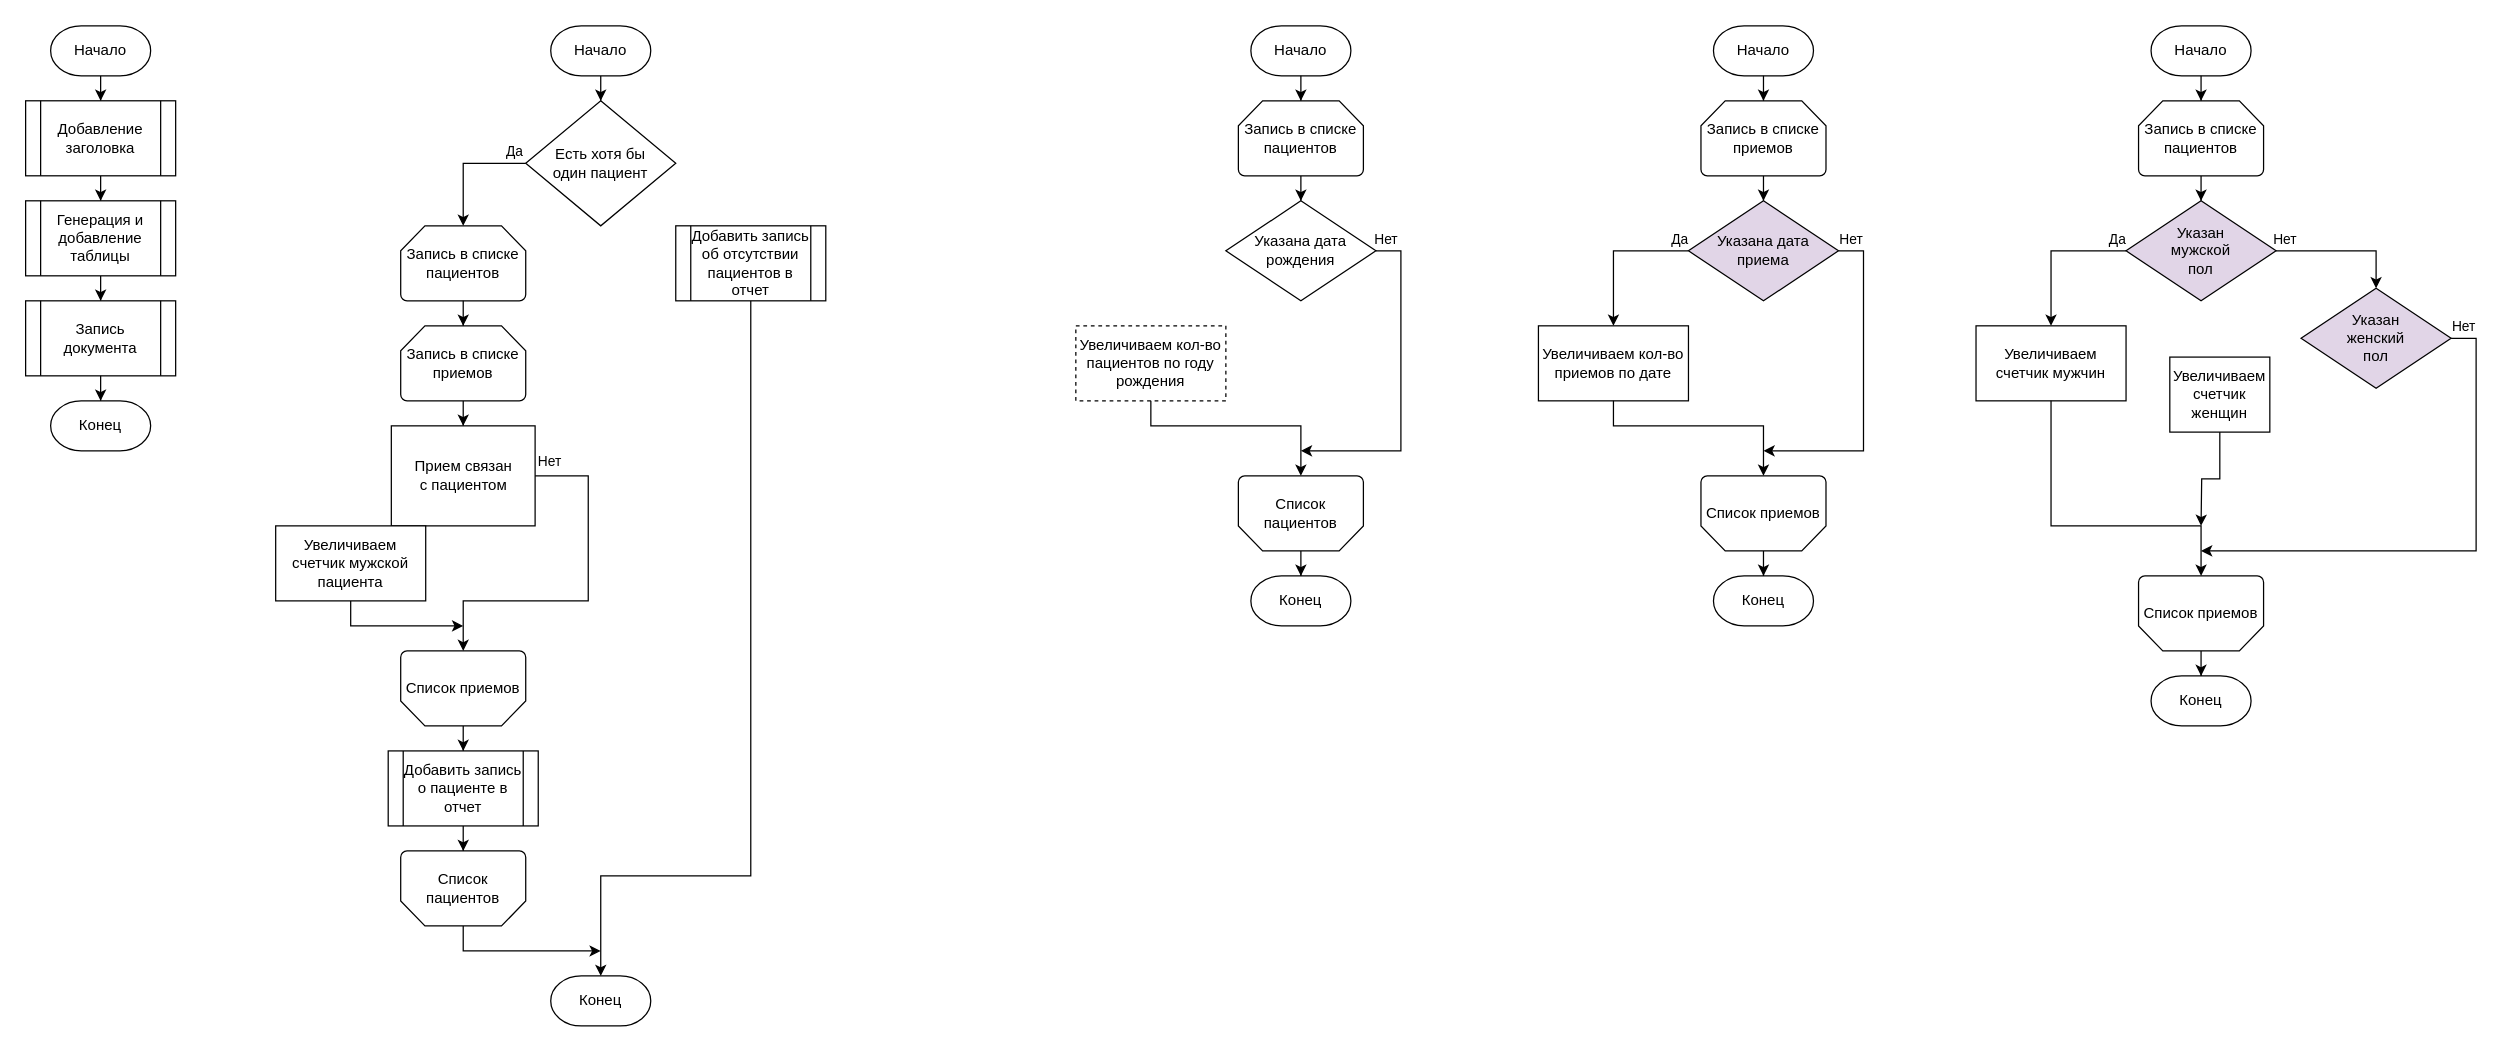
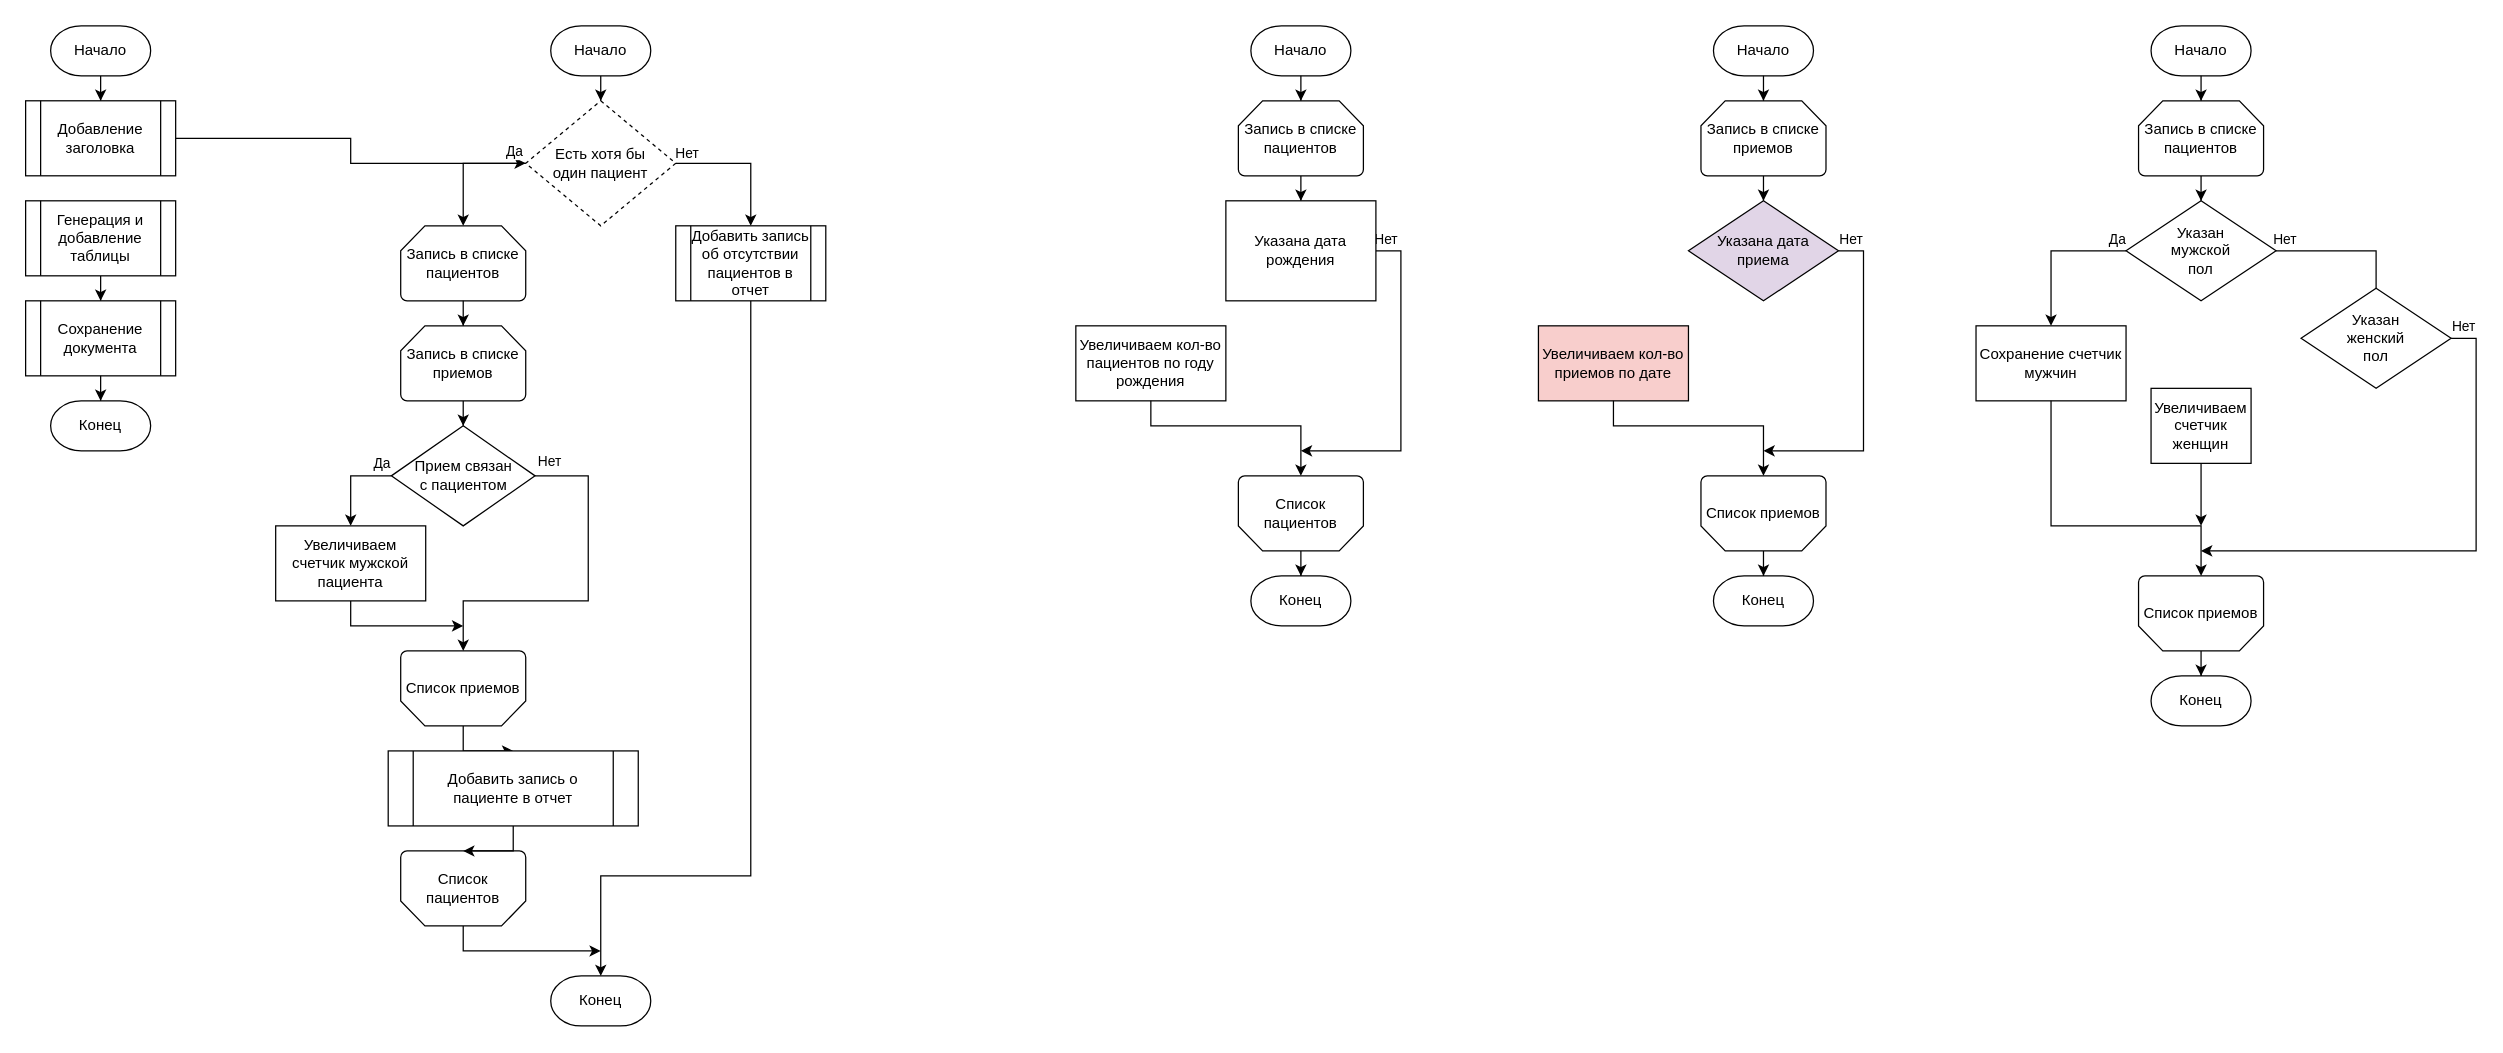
(601, 163) -> (601, 163)
none -> (740, 163)
(101, 193) -> (331, 138)
(1301, 251) -> (1301, 251)
(1617, 251) -> none
(2201, 251) -> (2201, 251)
(2376, 278) -> (2376, 281)
(101, 338) -> (101, 338)
(2376, 338) -> (2376, 338)
(1151, 363) -> (1151, 363)
(1613, 363) -> (1613, 363)
(2051, 363) -> (2051, 363)
(2219, 394) -> (2201, 426)
(463, 476) -> (463, 476)
none -> (351, 477)
(463, 788) -> (513, 788)
